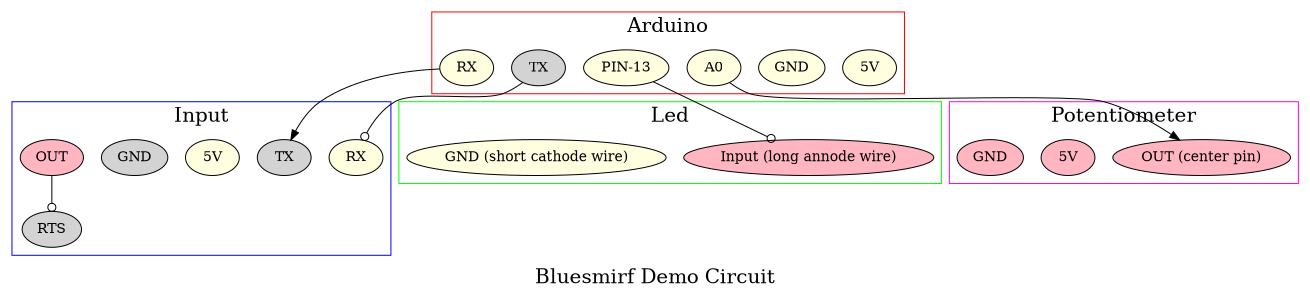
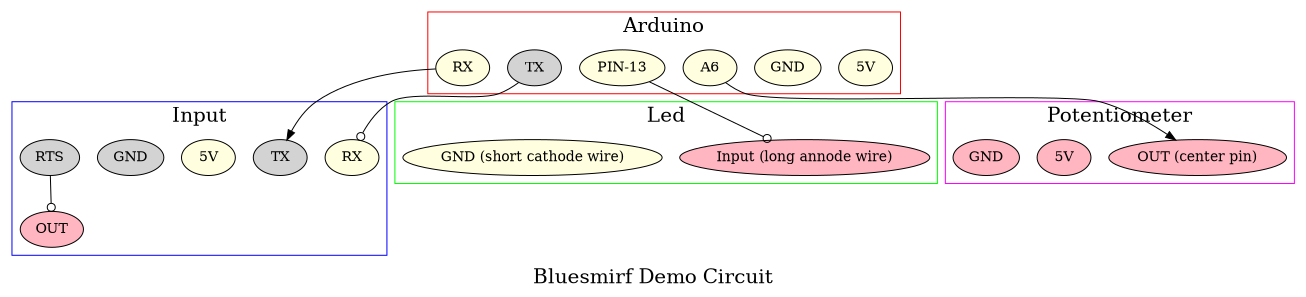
(714, 68) -> (710, 68)
(52, 190) -> (51, 190)
